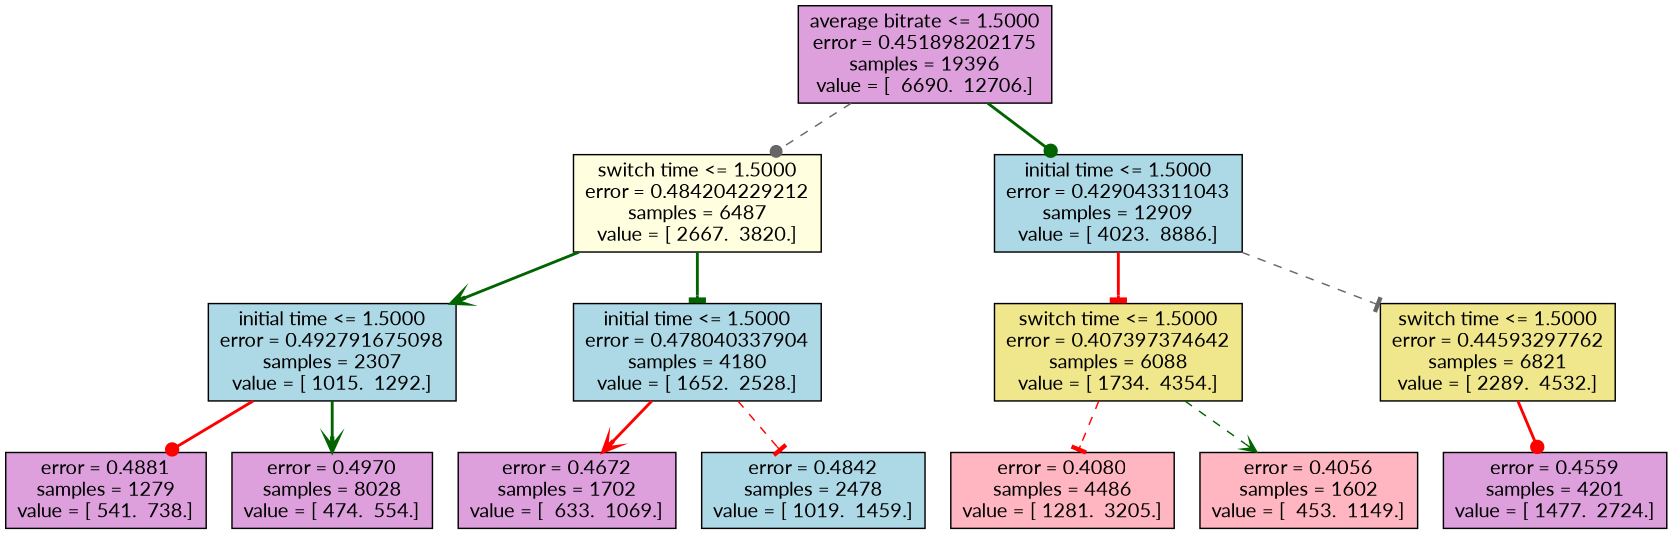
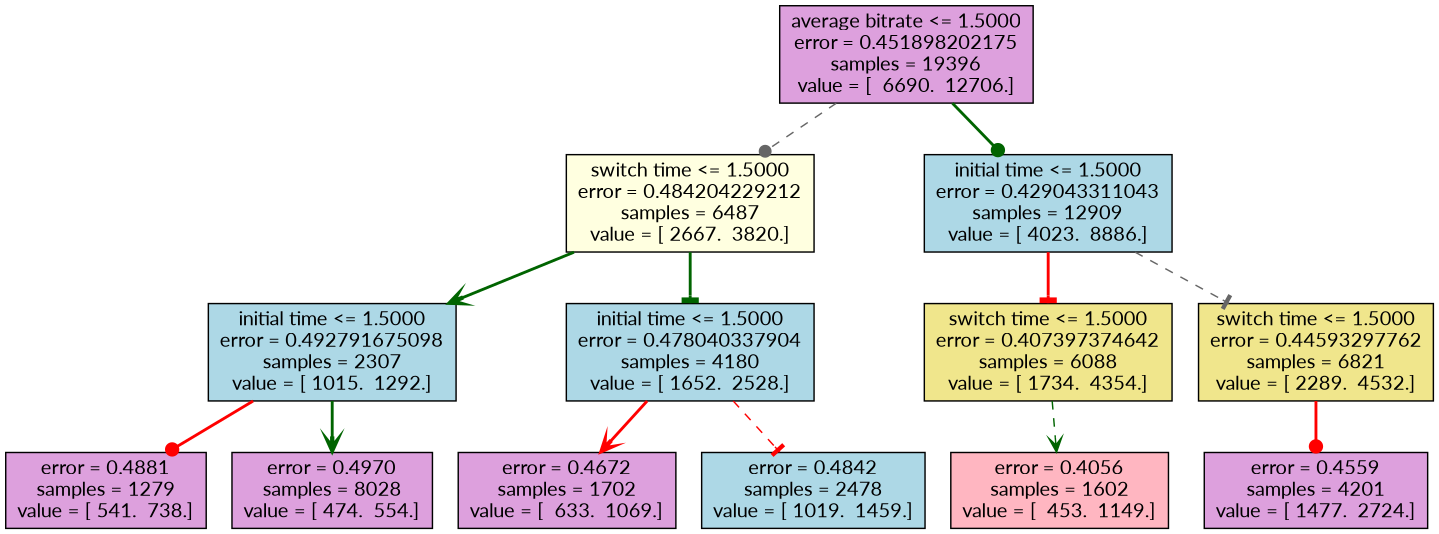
(1063, 490) -> none
